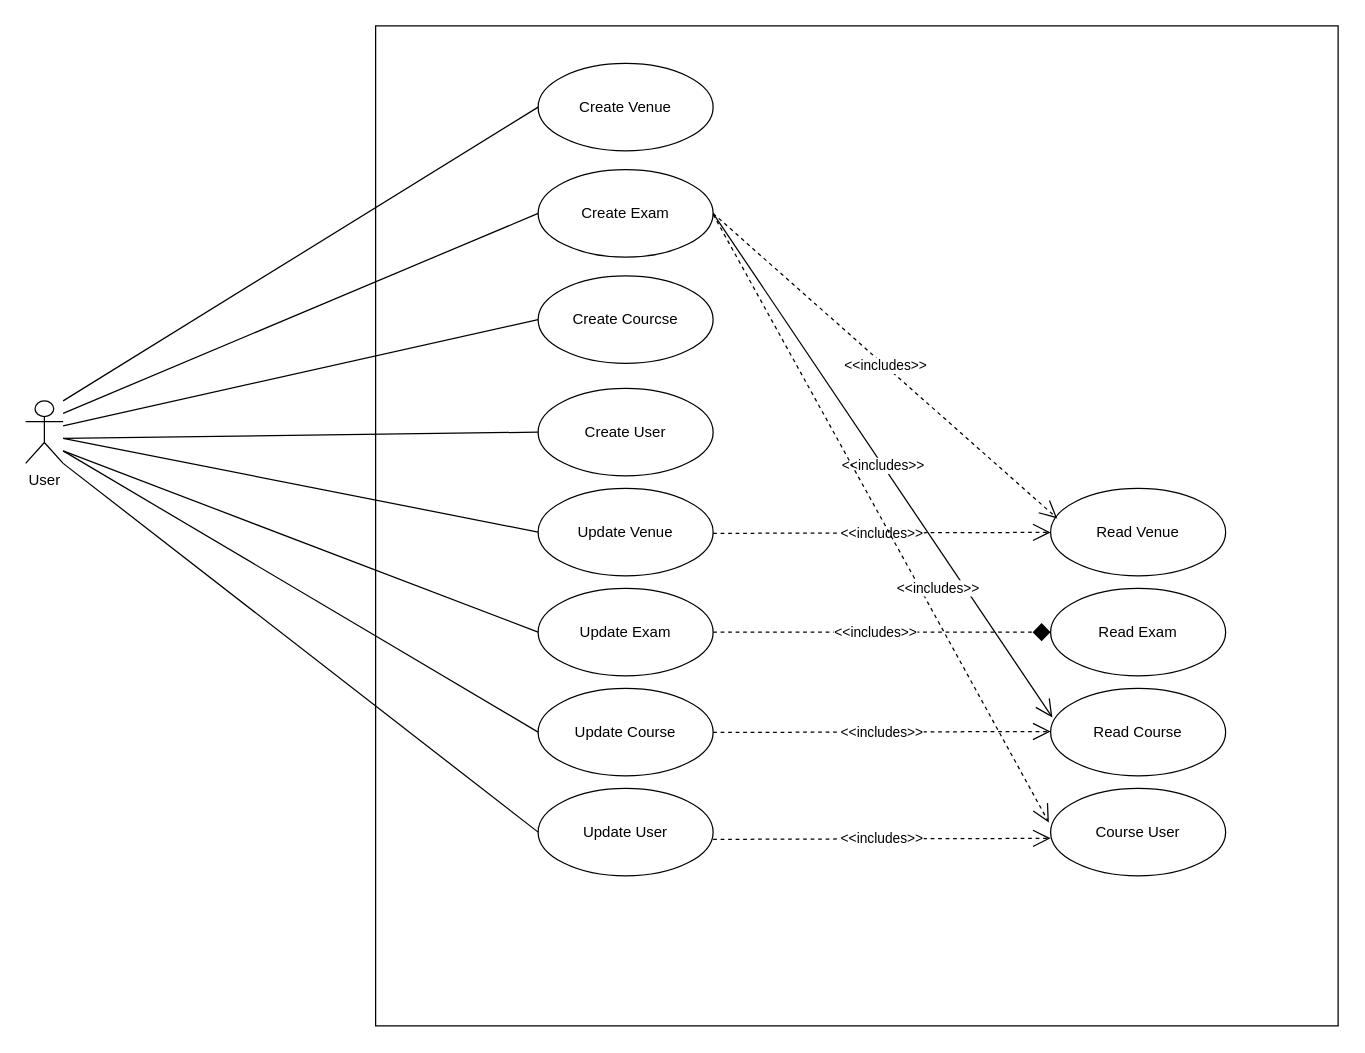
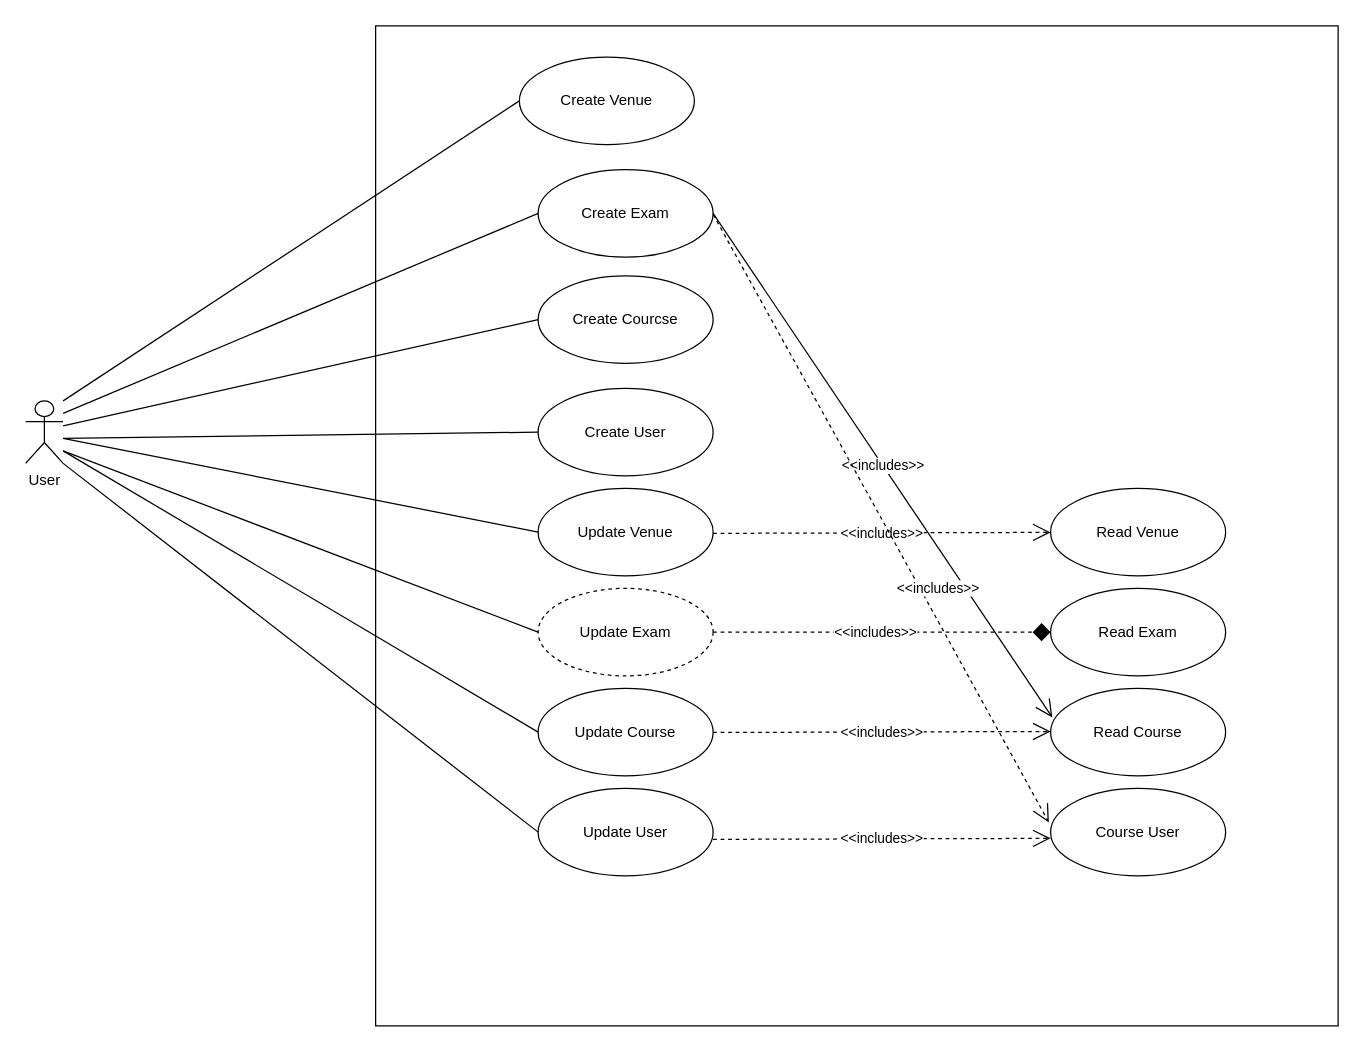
(626, 107) -> (607, 101)
(888, 368) -> none
(626, 632) -> (626, 632)
